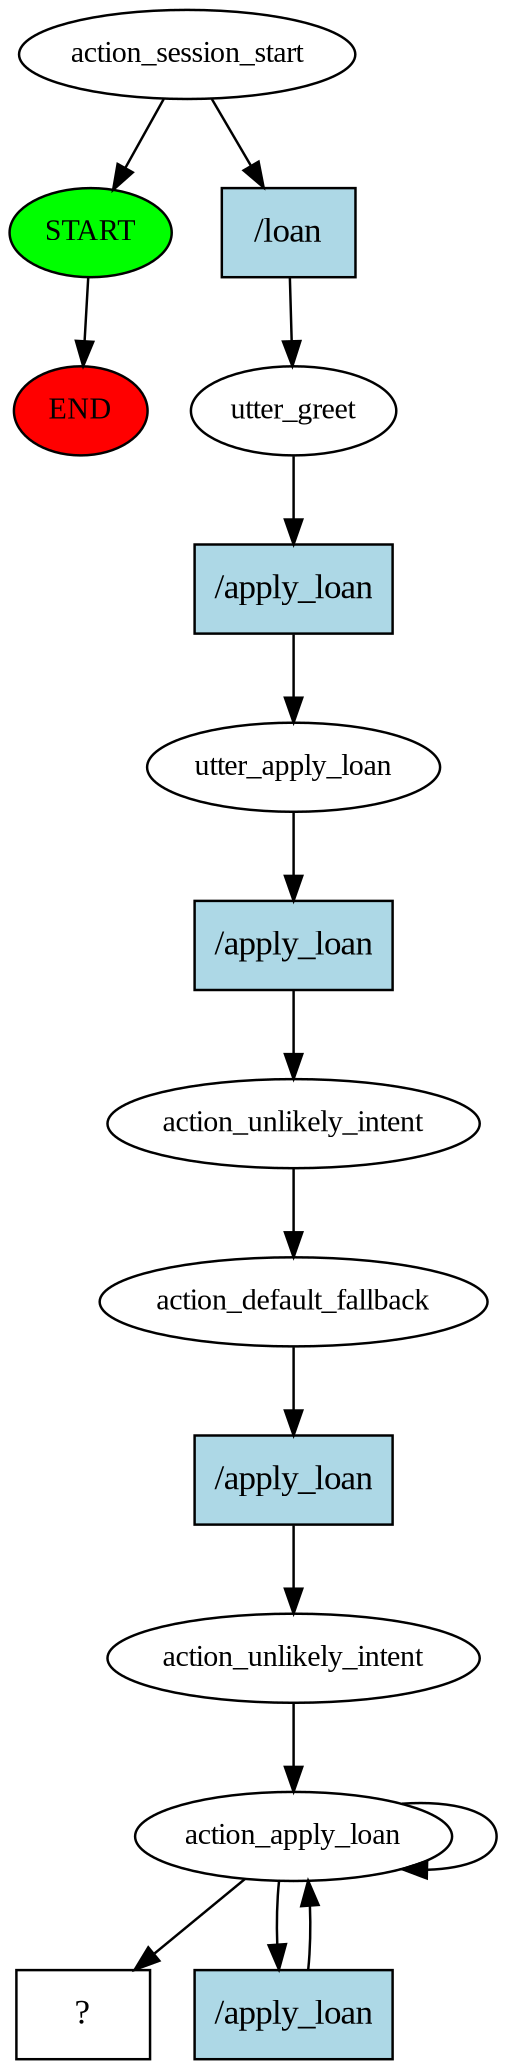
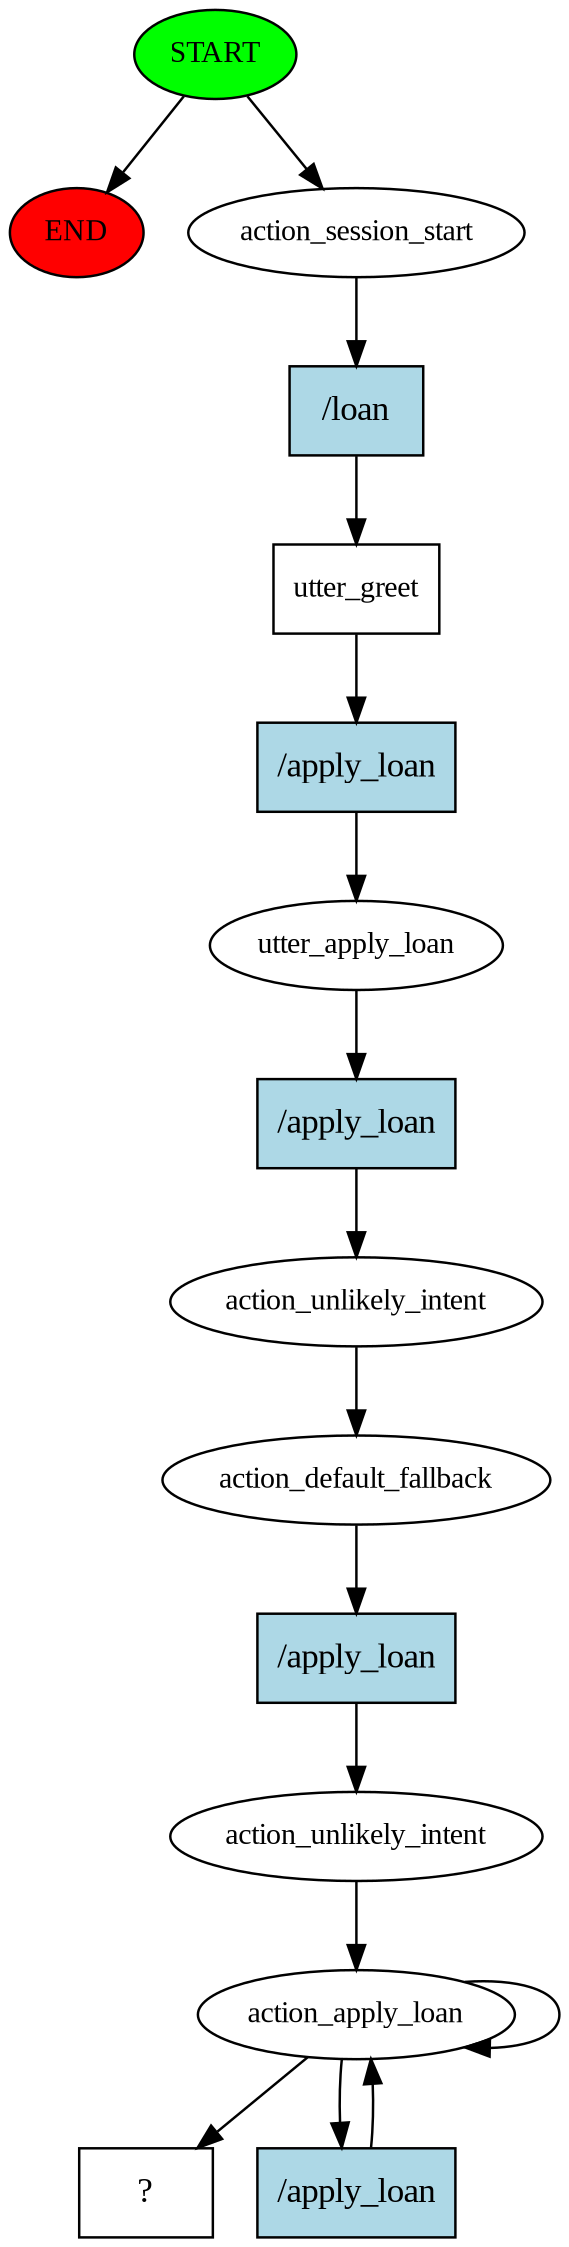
(145, 133) -> (277, 133)
(294, 411) -> (356, 589)
